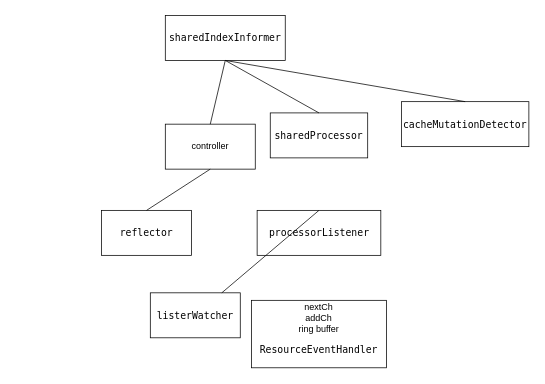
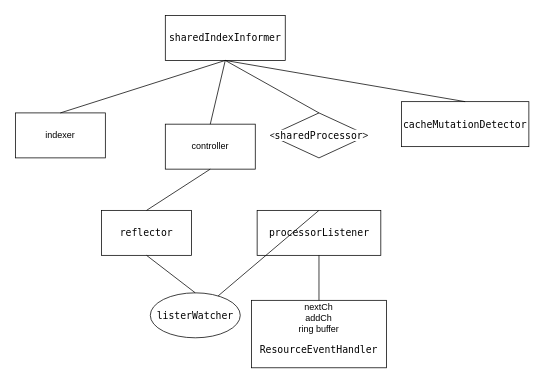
none -> (141, 87)
none -> (60, 135)
(319, 135) -> (319, 135)
none -> (171, 274)
none -> (319, 278)
(195, 315) -> (195, 315)
